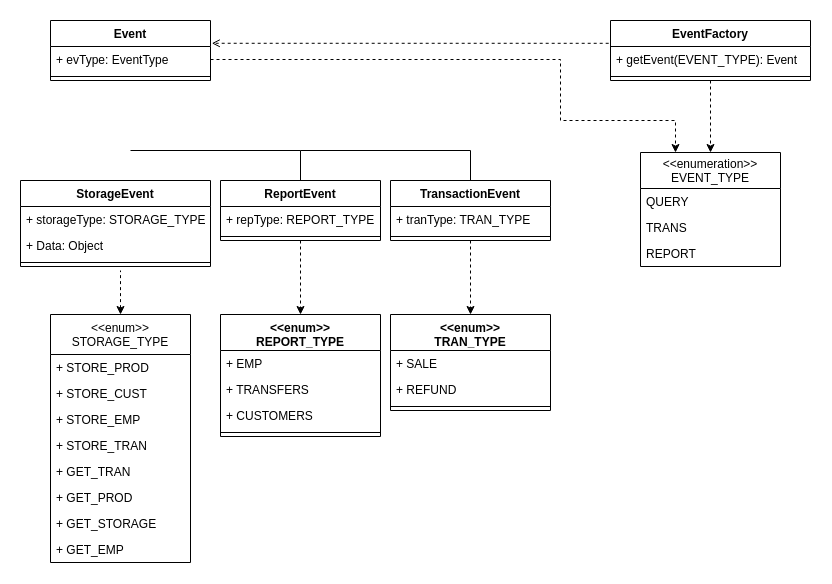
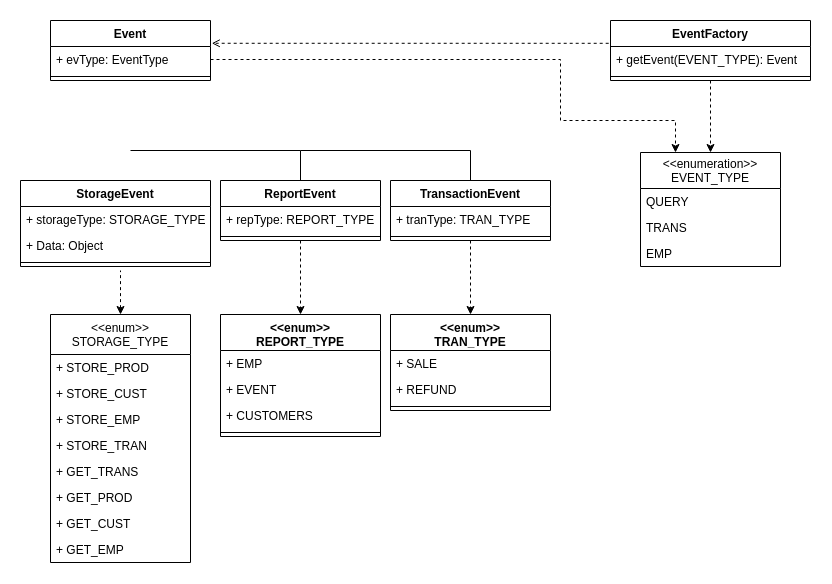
(666, 254) -> (656, 254)
(261, 390) -> (248, 390)
(88, 472) -> (91, 472)
(98, 524) -> (88, 524)
